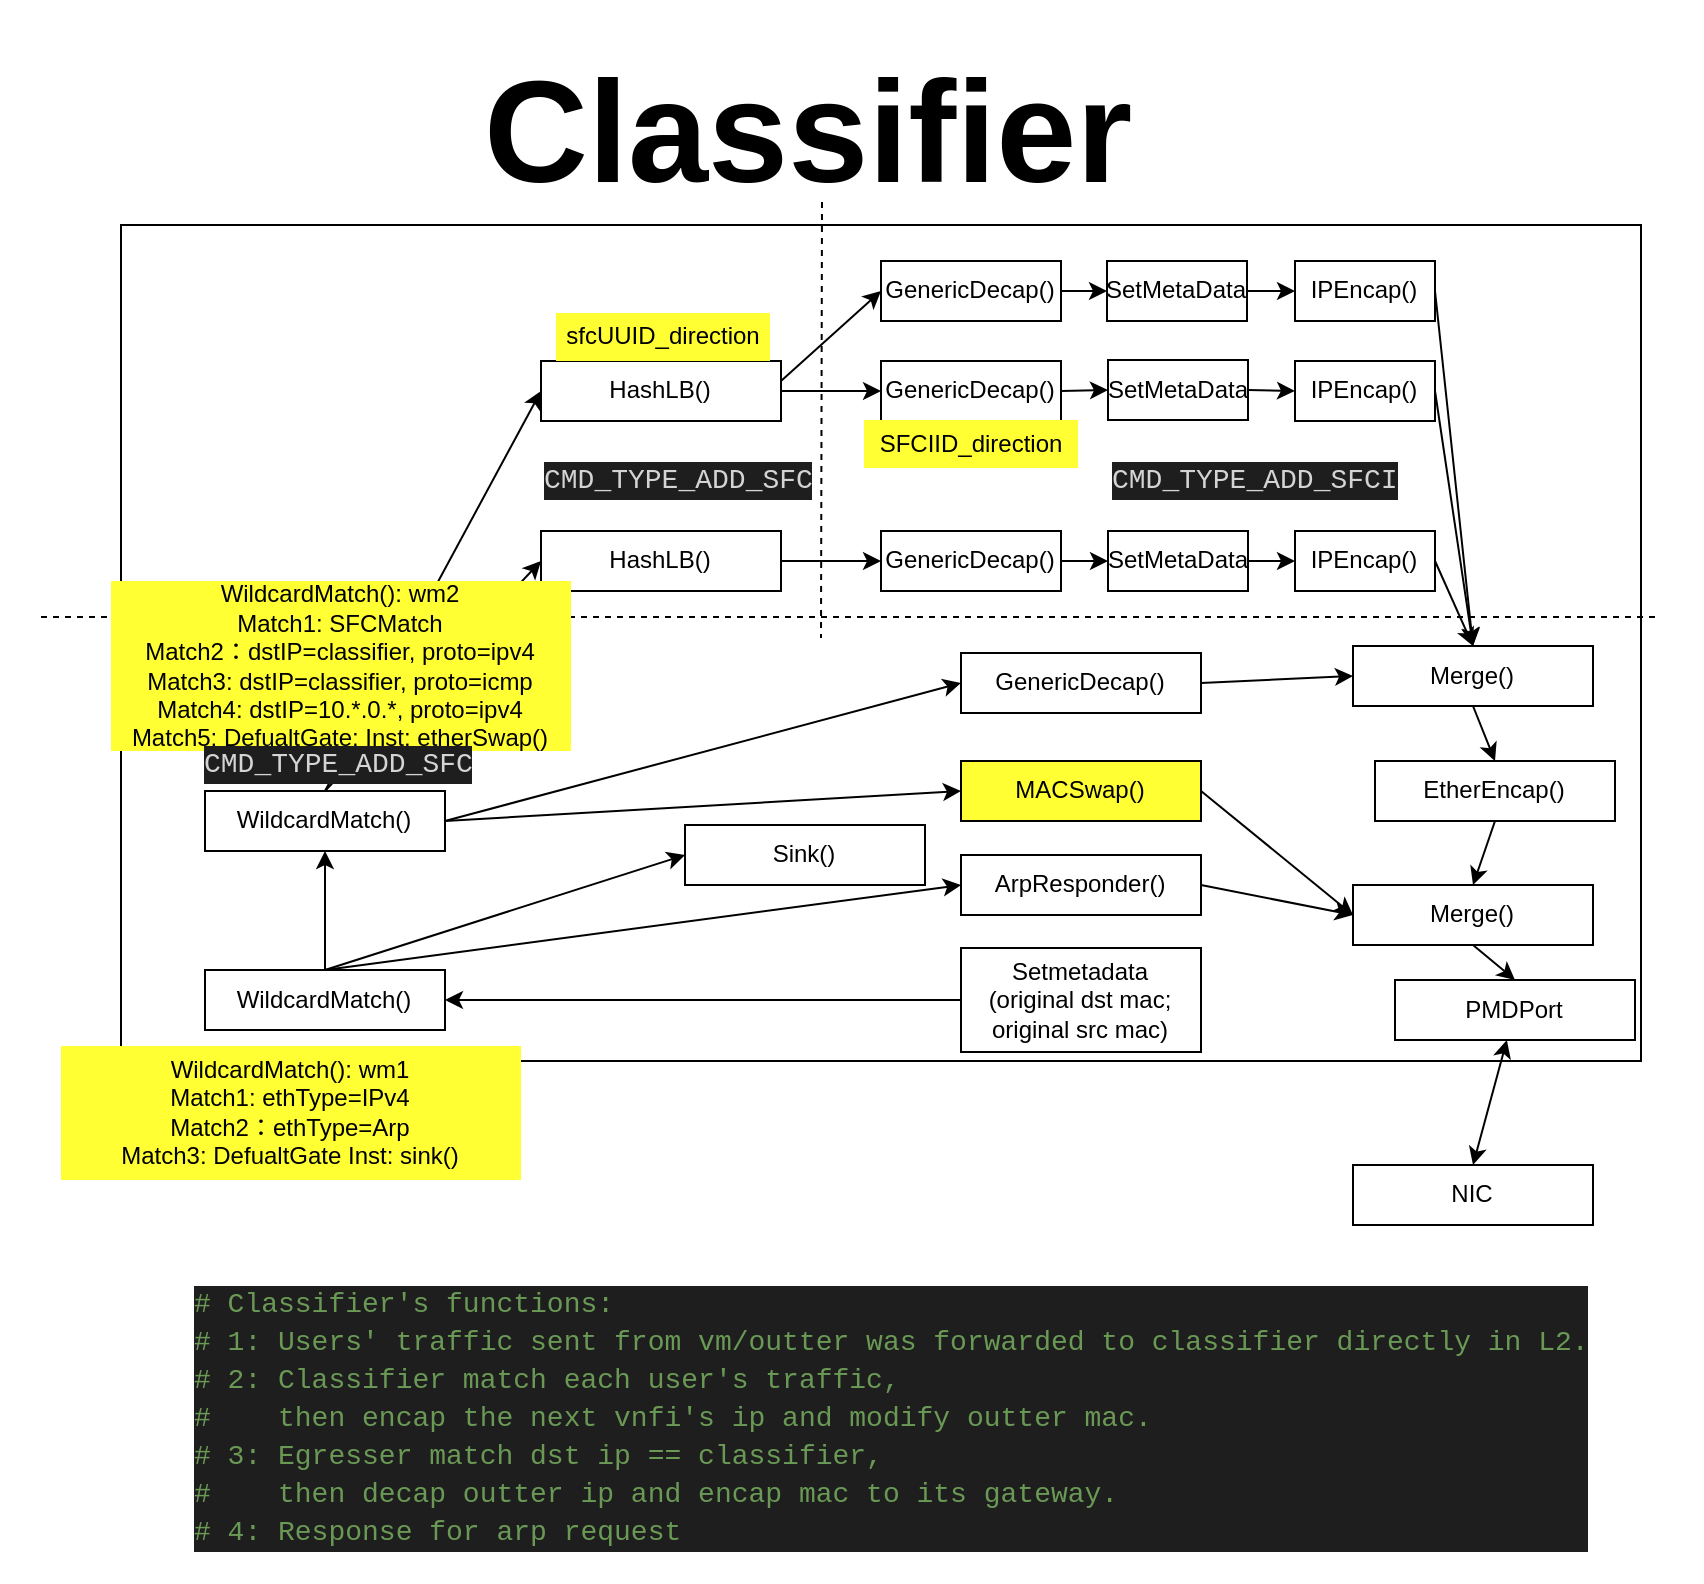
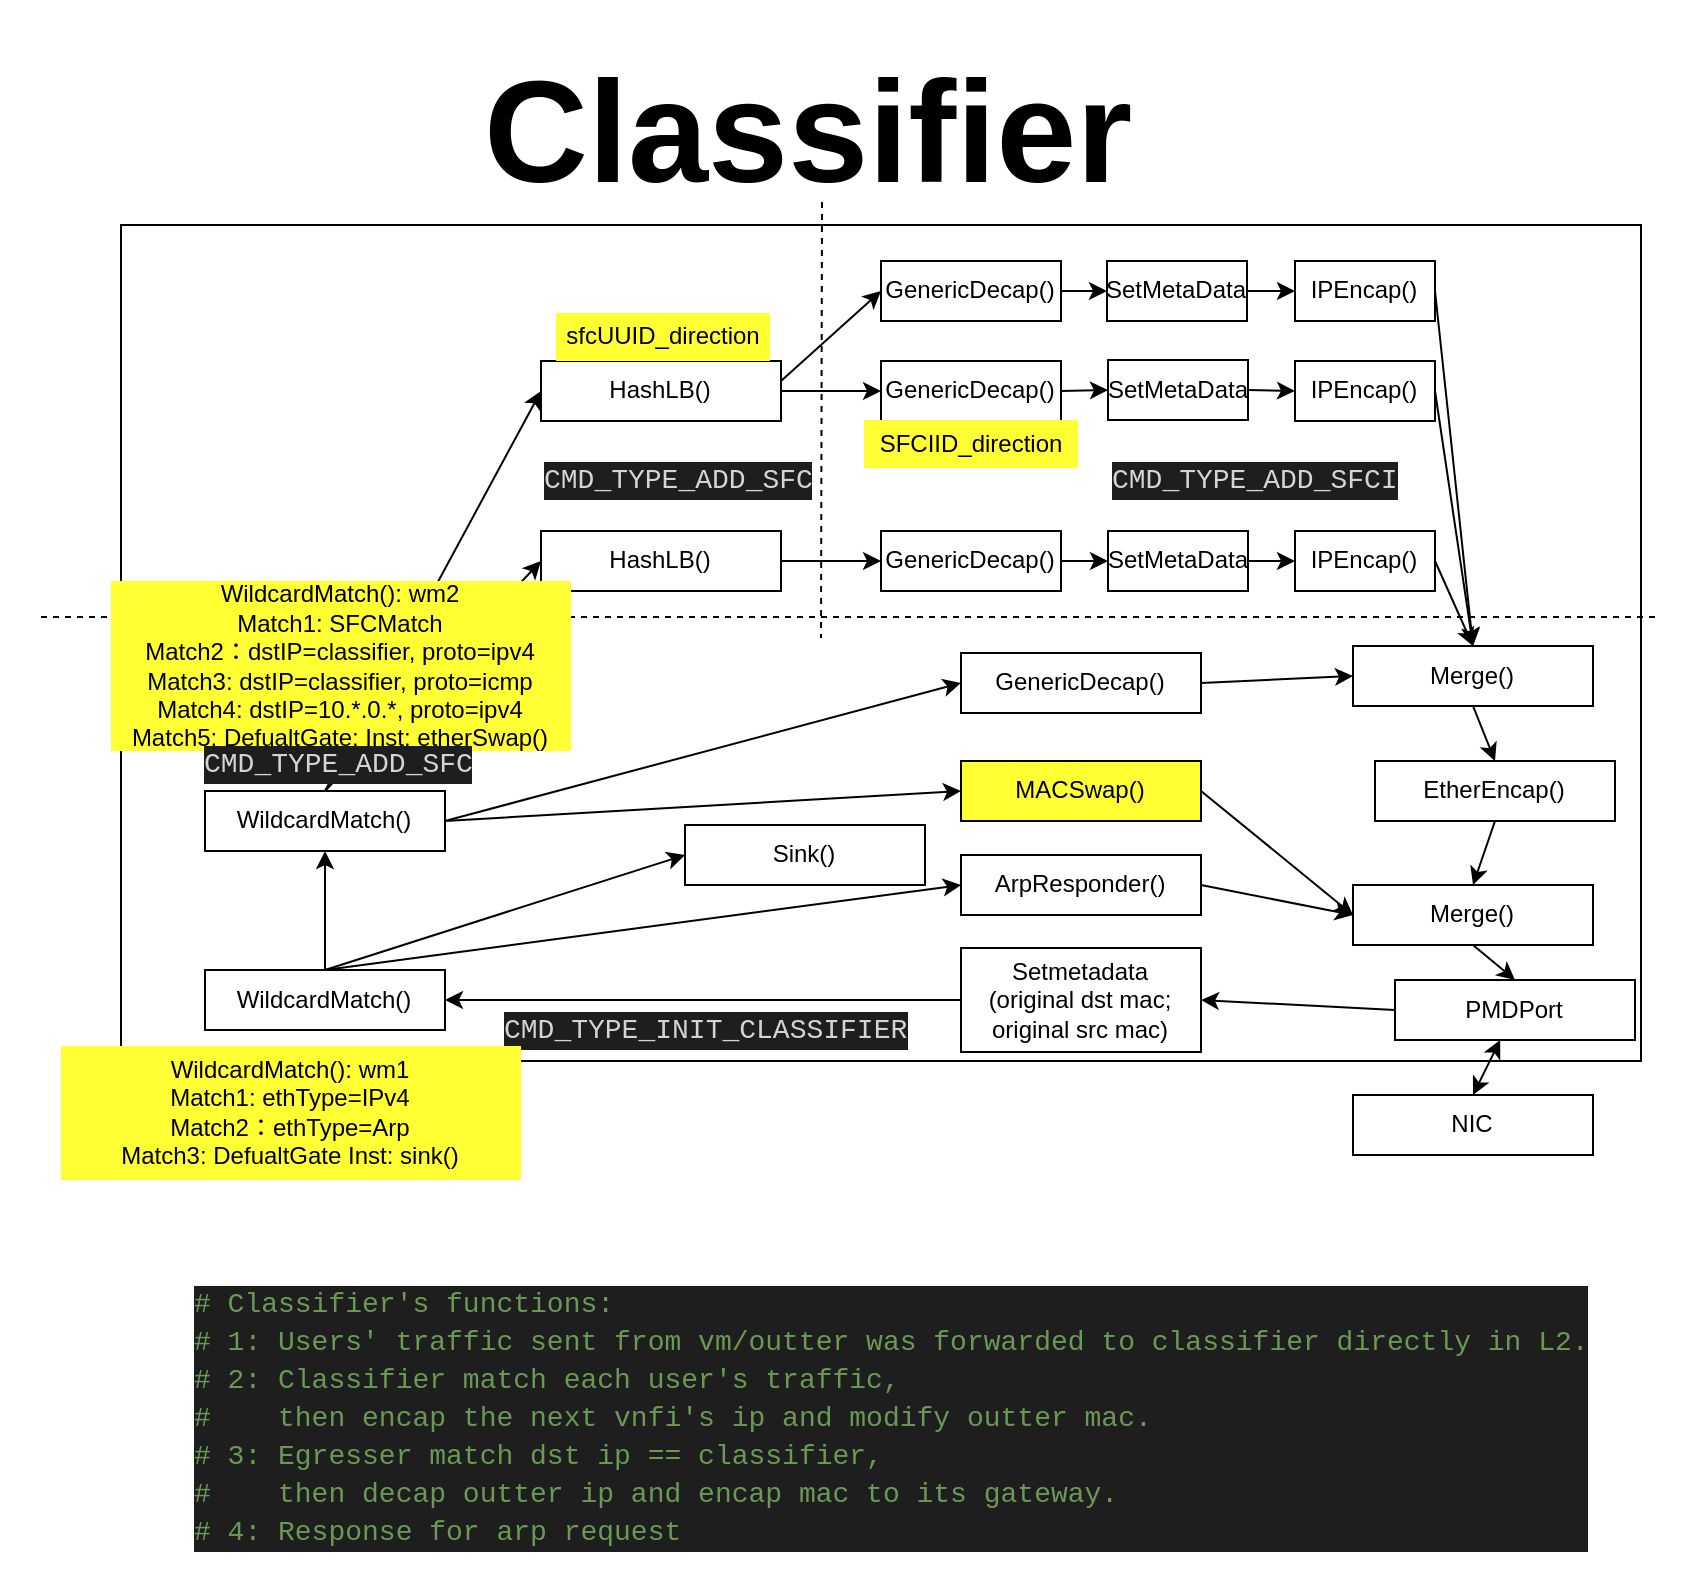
none -> (1305, 1005)
none -> (701, 1026)
(1473, 1195) -> (1473, 1125)
